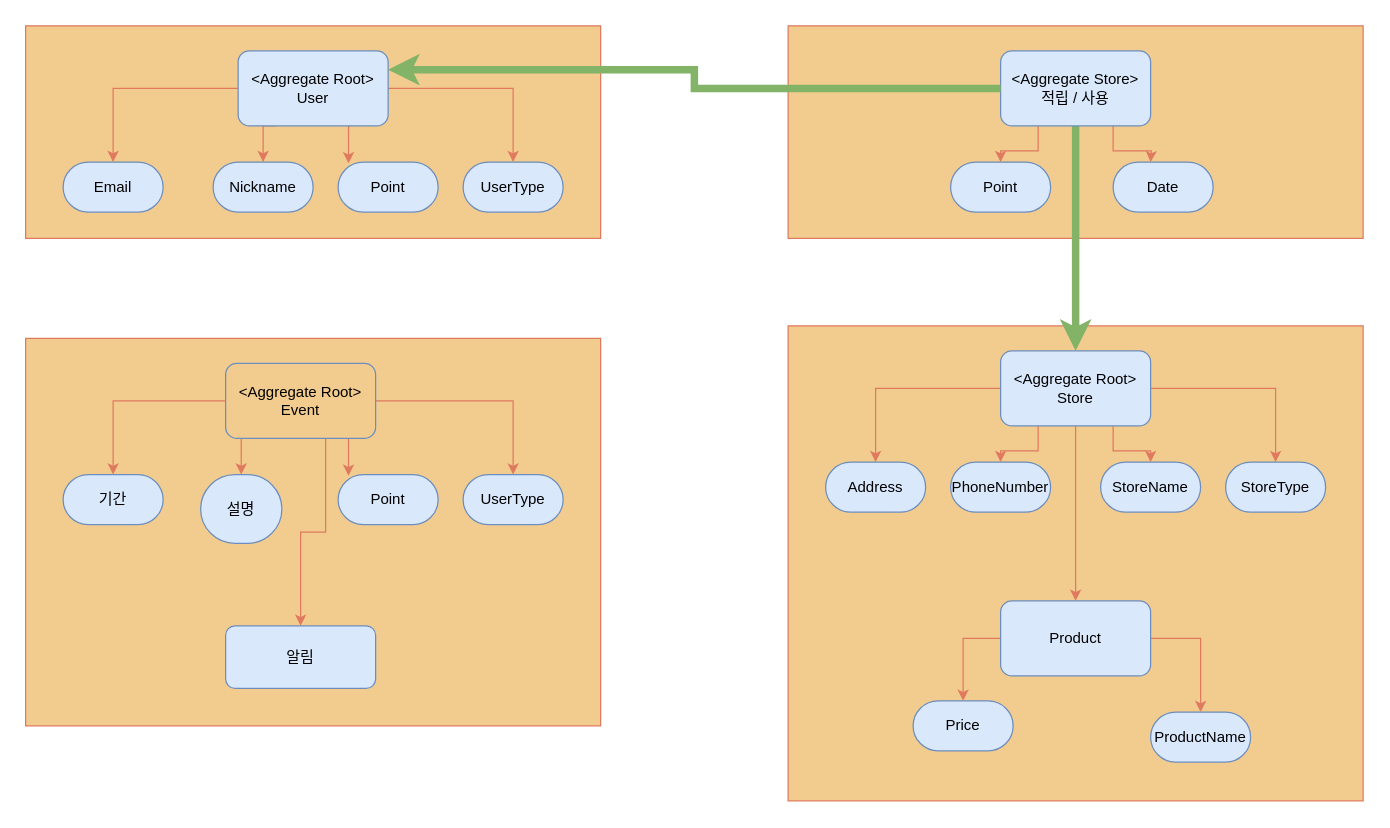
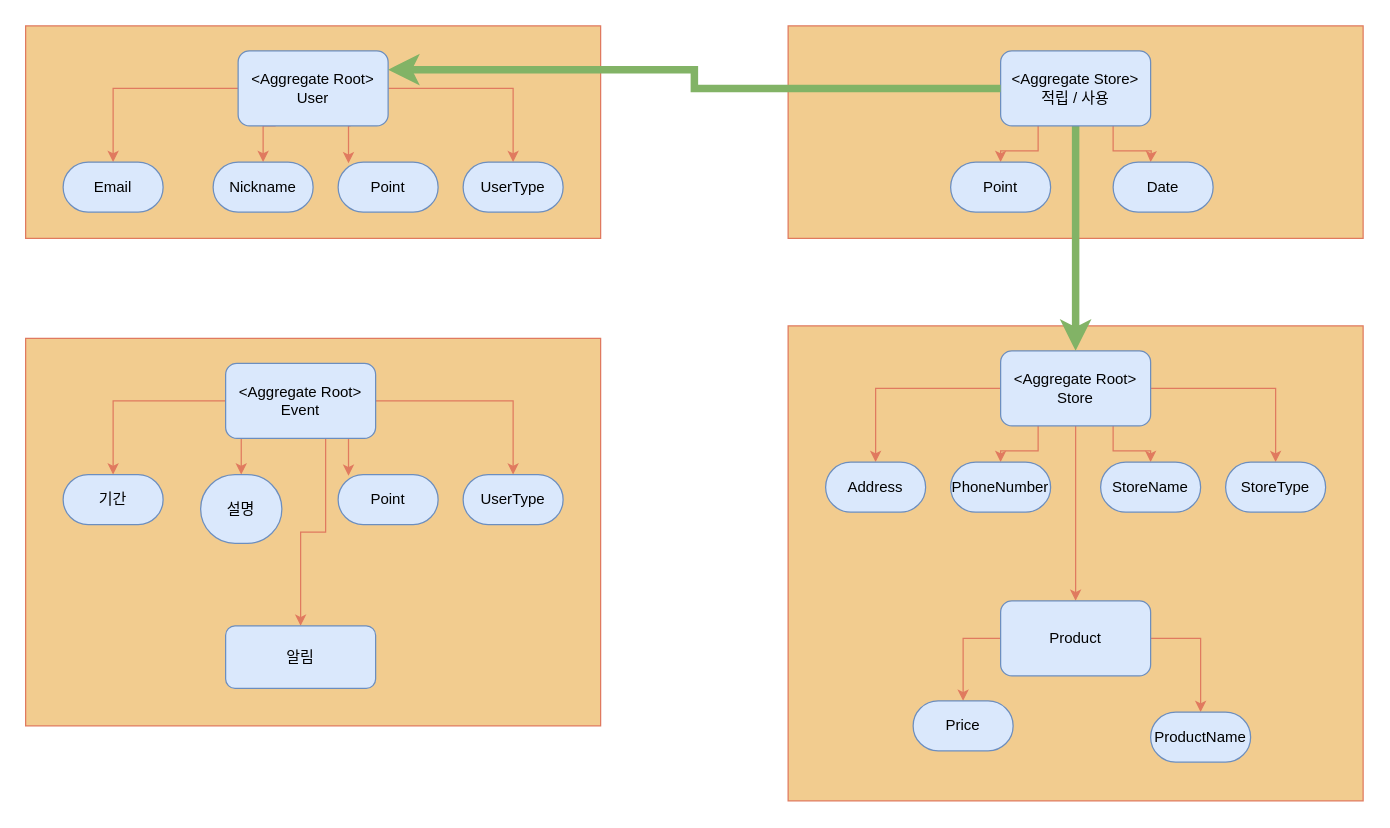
(301, 401) -> (301, 401)
